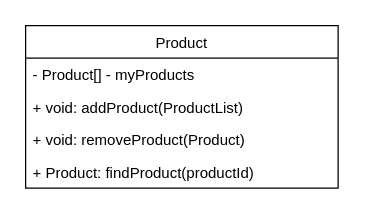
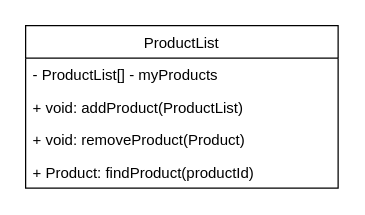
(181, 43) -> (181, 43)
(127, 75) -> (142, 75)
